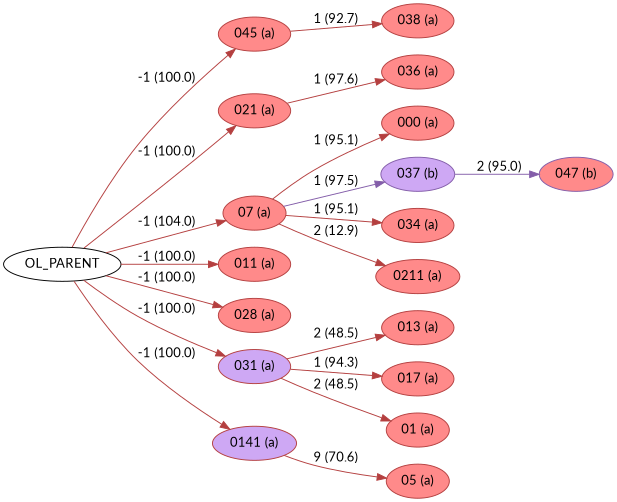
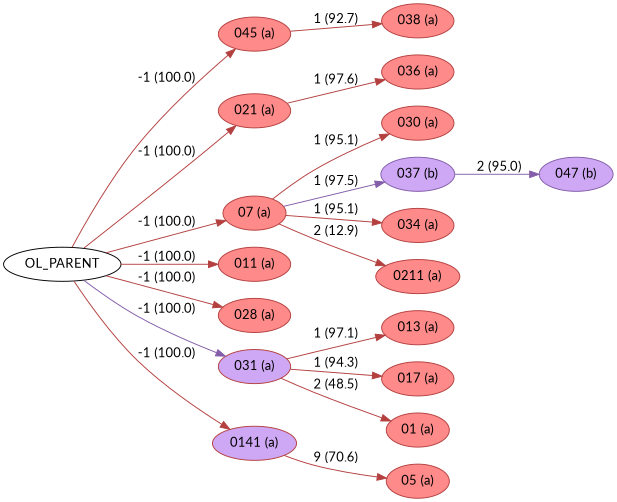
(418, 123) -> (418, 123)
(576, 174) -> (576, 174)
(167, 222) -> (167, 222)
(147, 322) -> (147, 322)
(336, 334) -> (336, 334)
